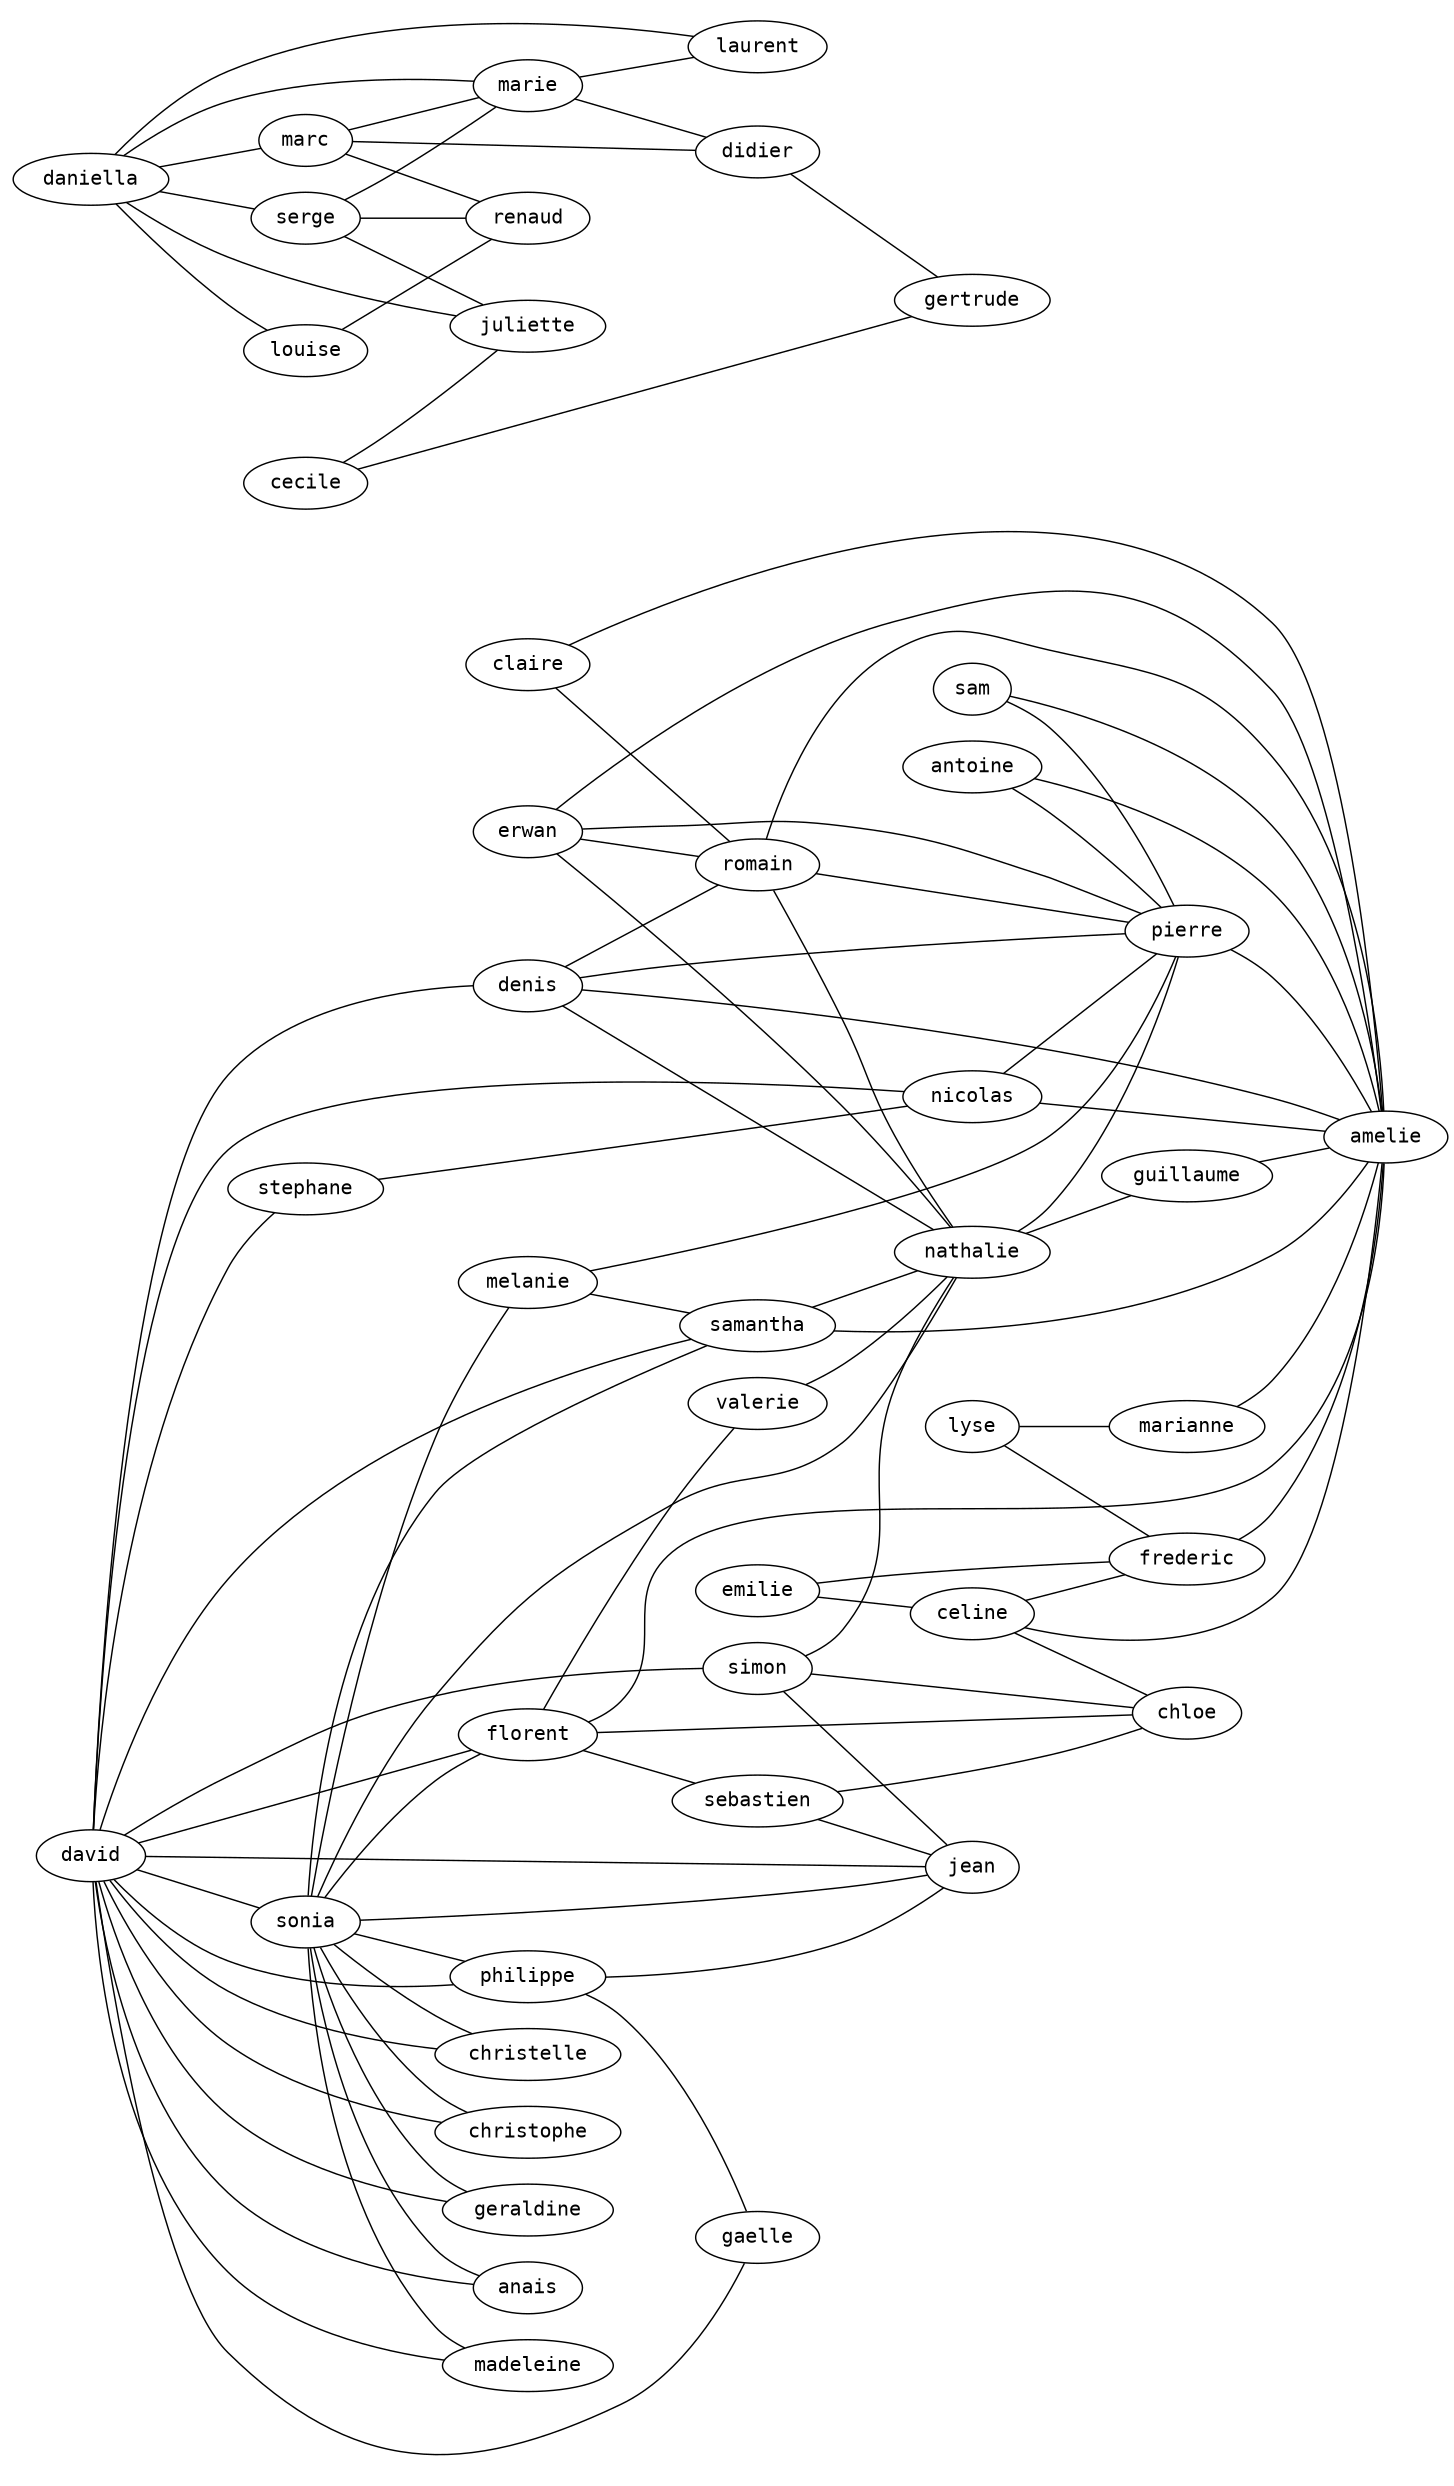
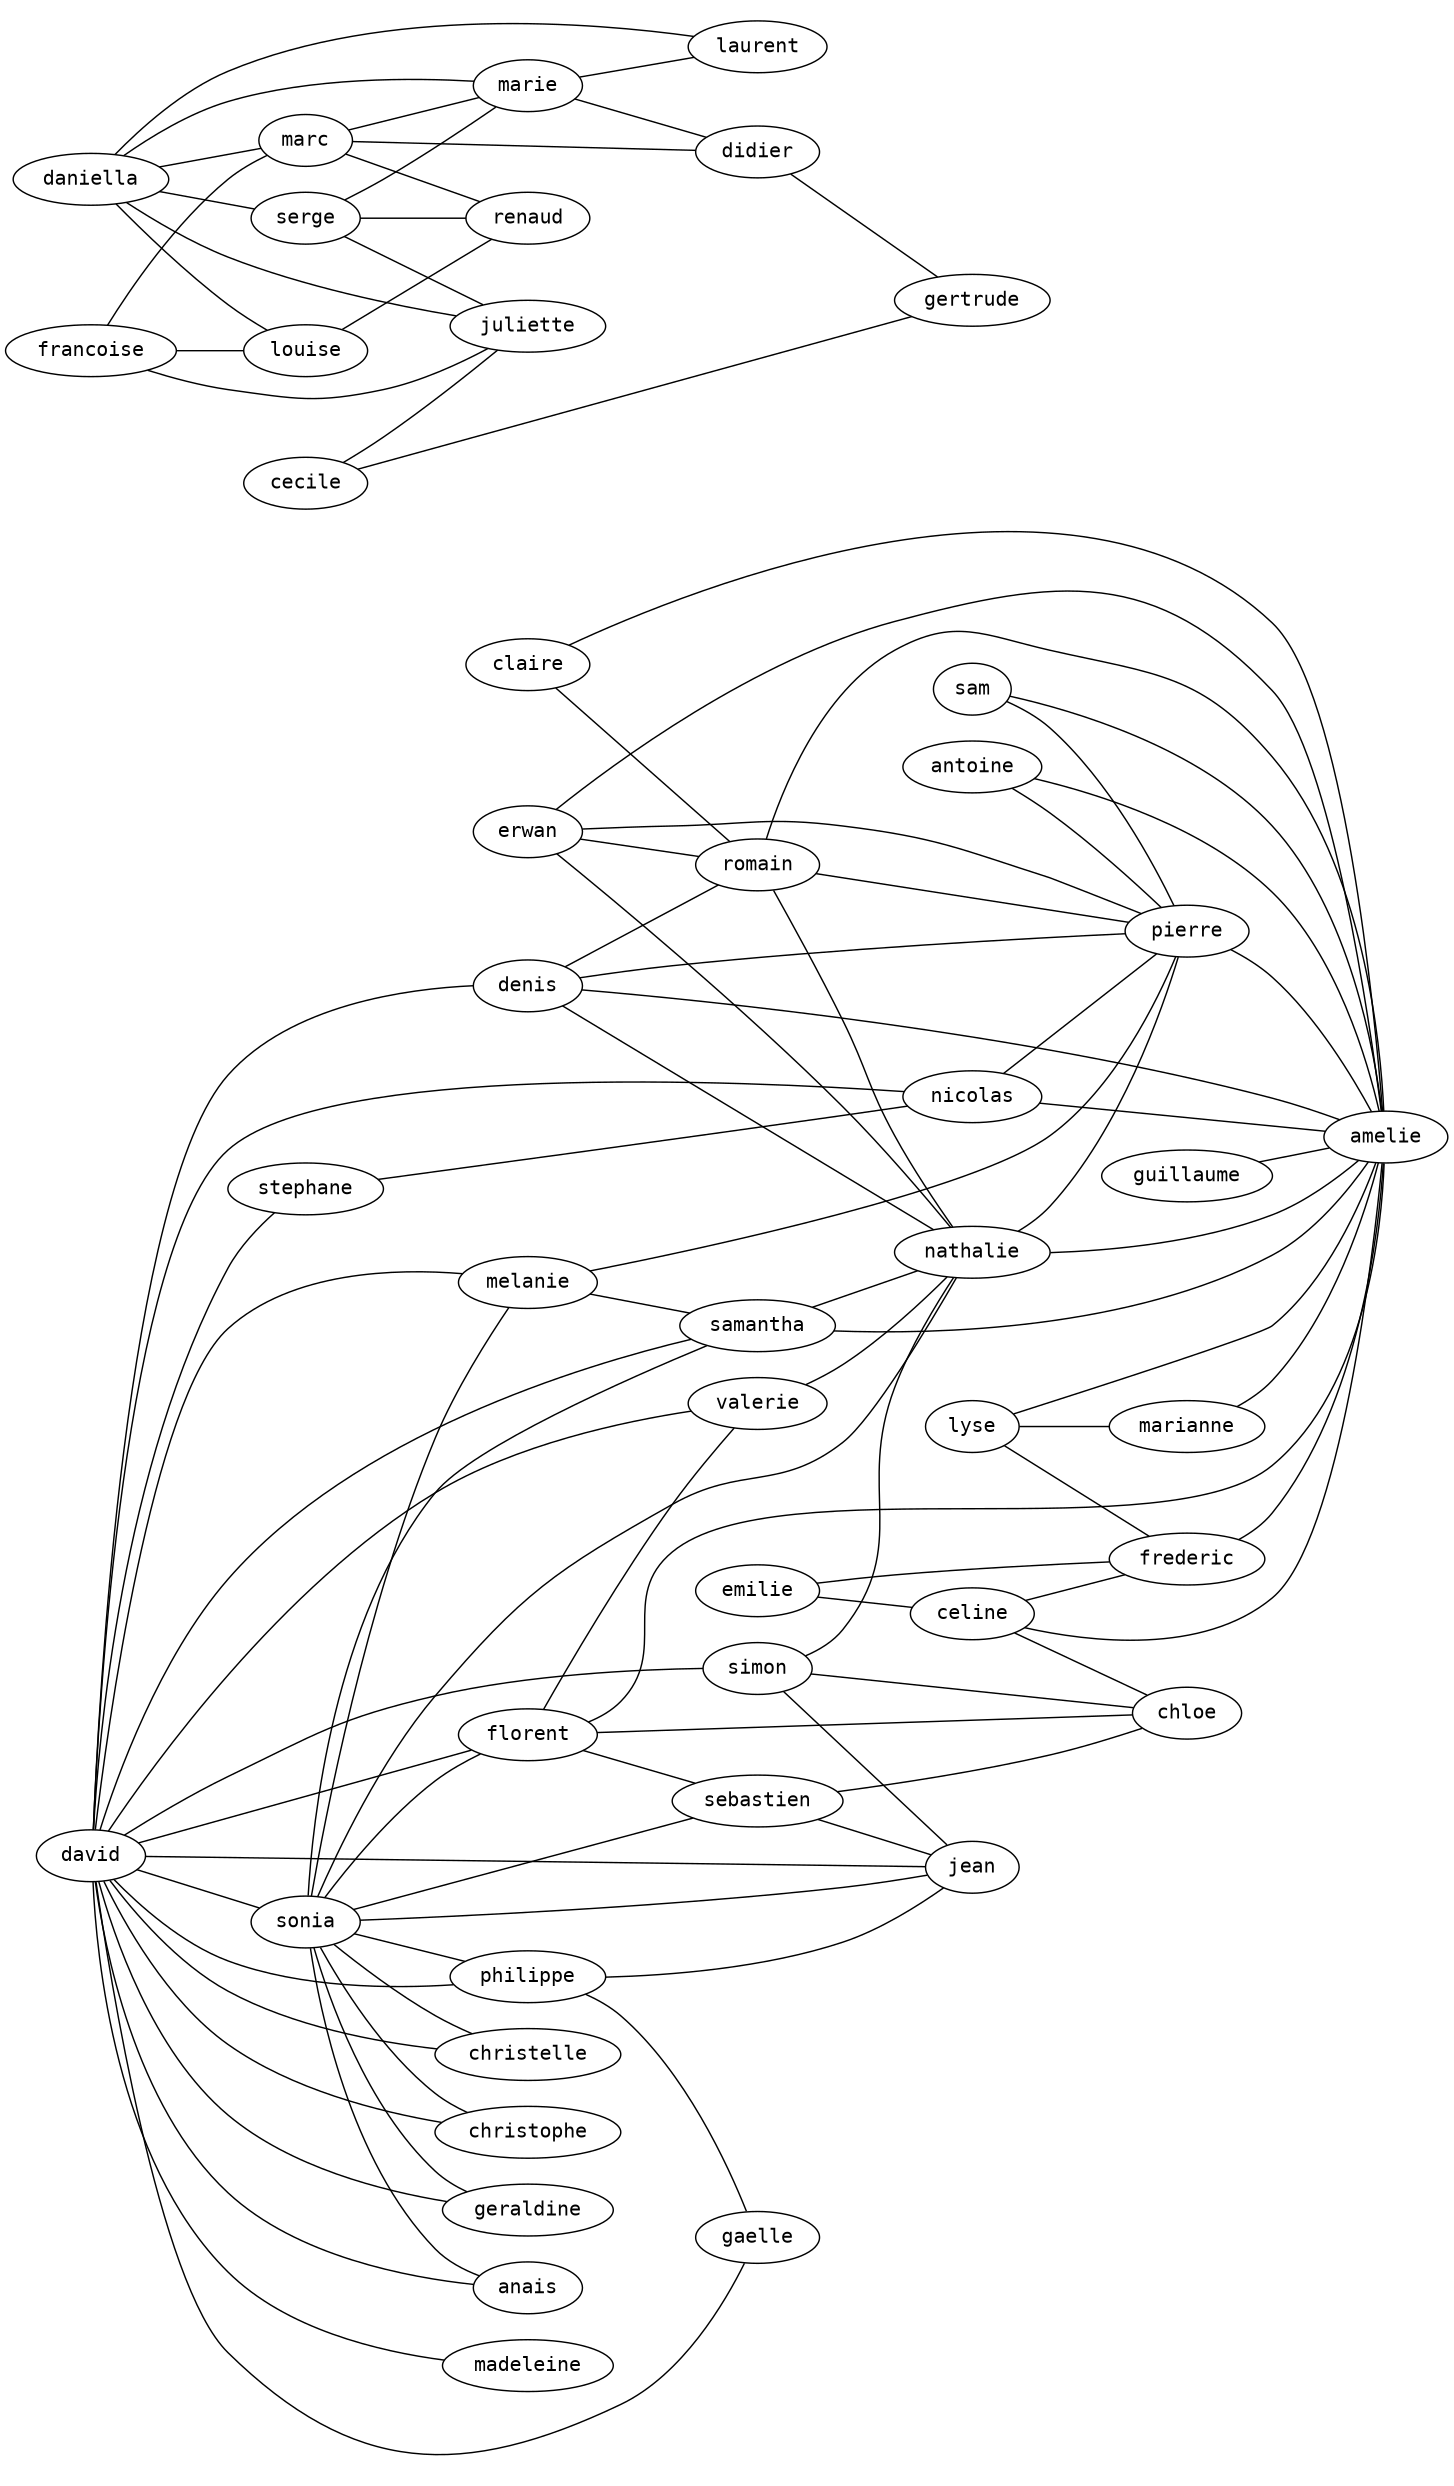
none -> (91, 351)
(1079, 1215) -> (1213, 1233)
none -> (1236, 1340)
none -> (168, 1452)
none -> (353, 1553)
(348, 2165) -> (498, 1871)
